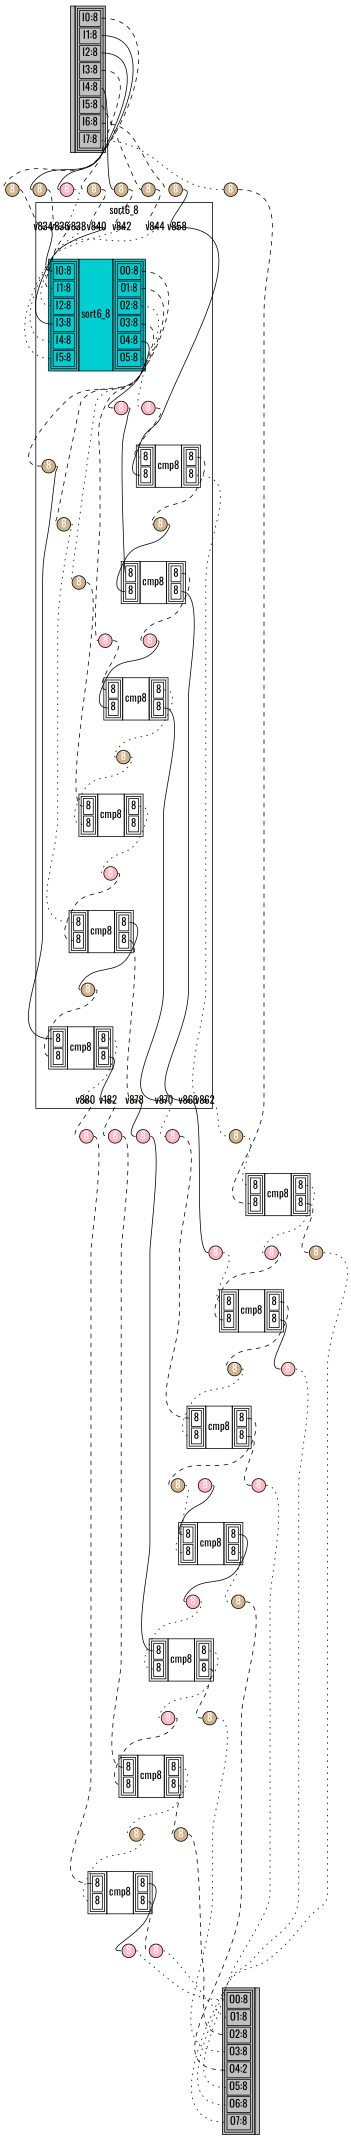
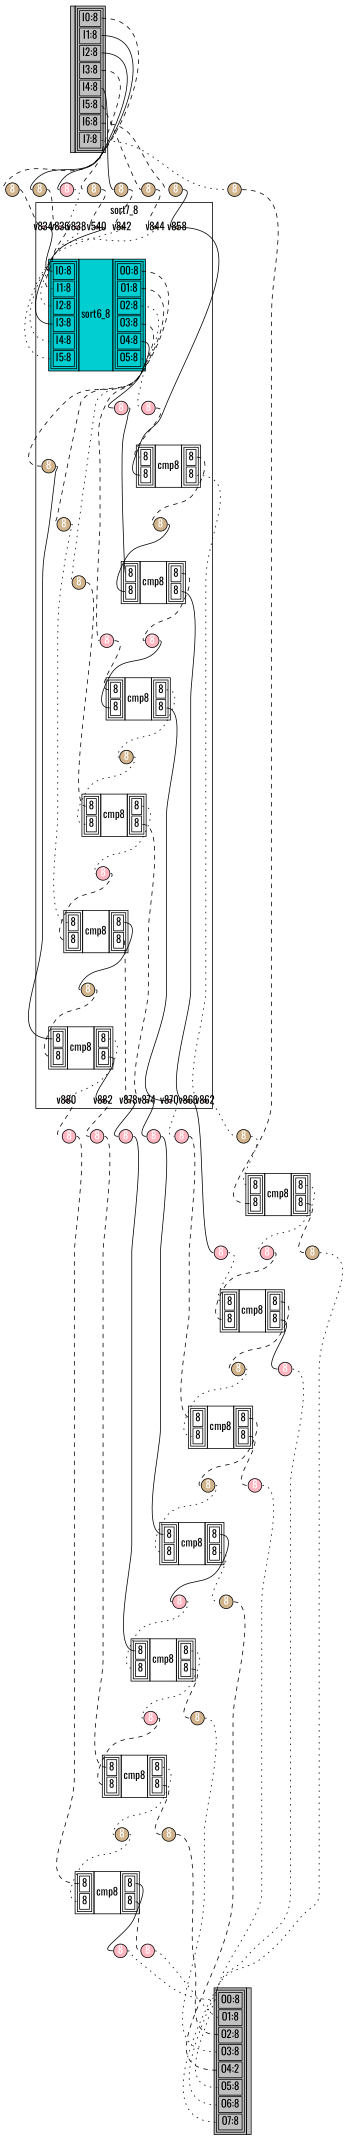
(124, 211) -> (124, 211)
(97, 227) -> (97, 227)
(108, 1101) -> (103, 1101)
none -> (147, 1101)
